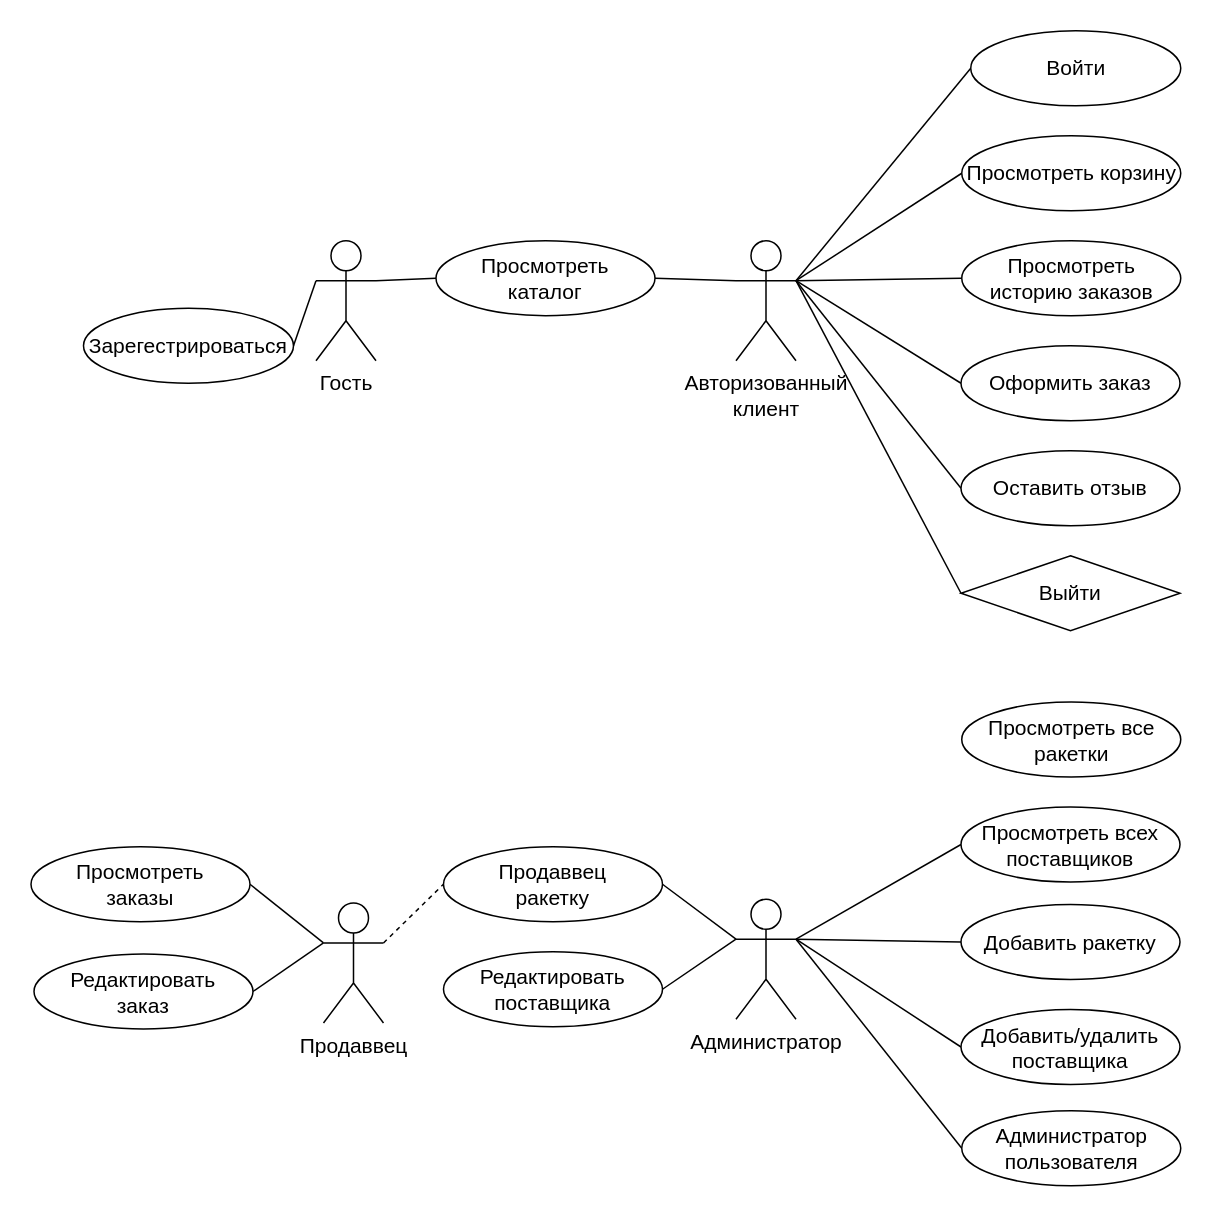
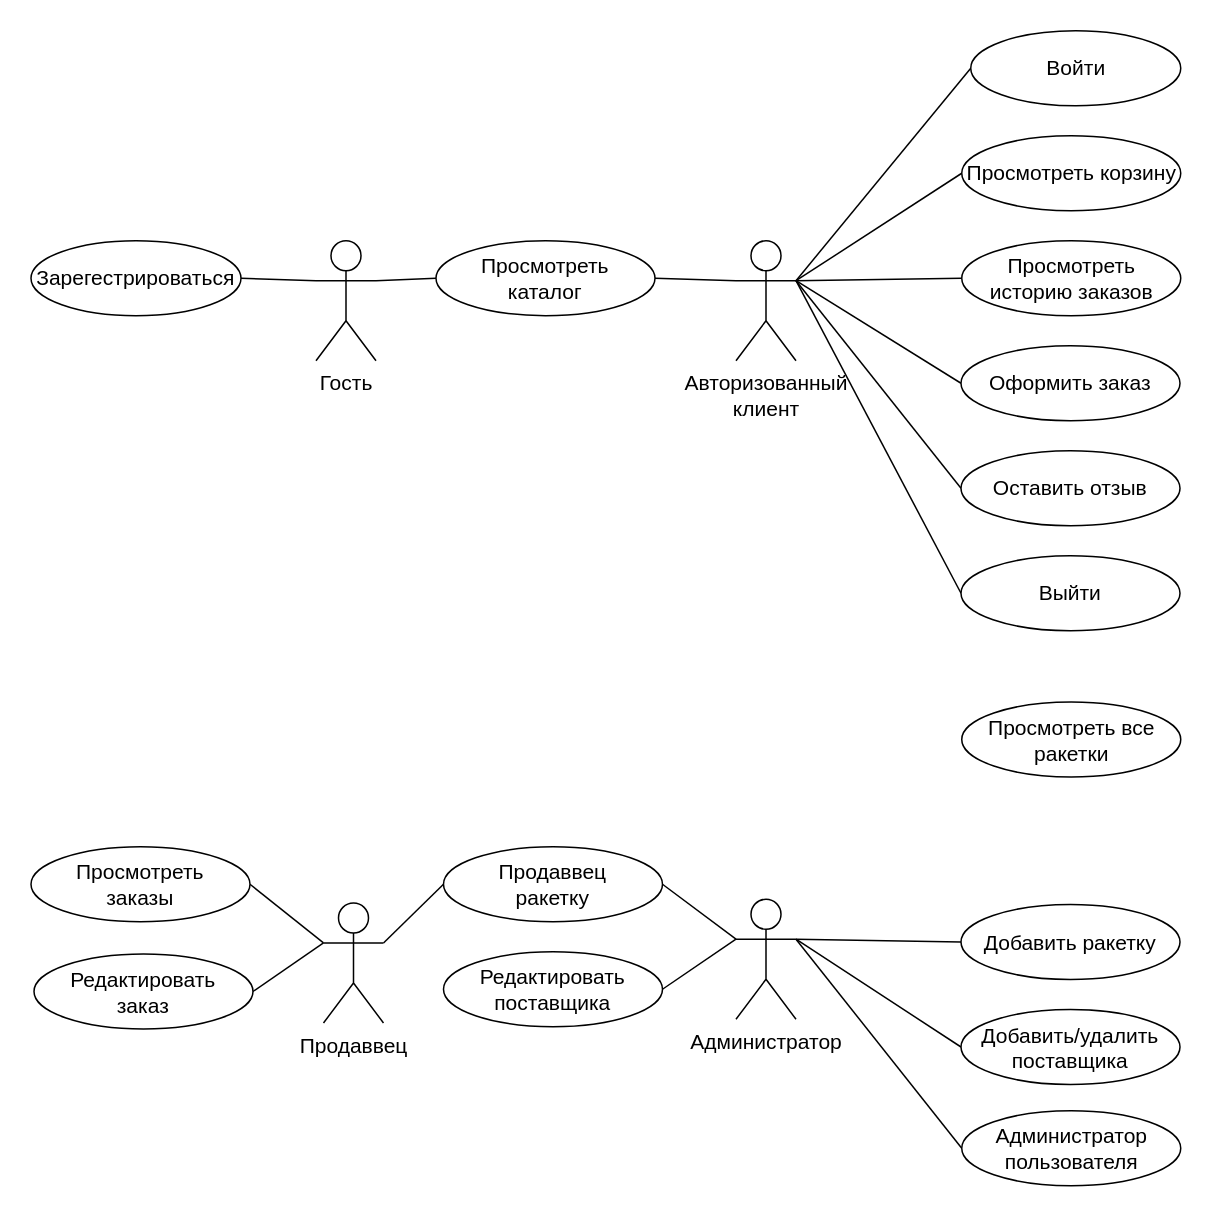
(188, 346) -> (136, 278)
(1070, 593) -> (1070, 593)
(1070, 845) -> none
(879, 891) -> none
(414, 913) -> (414, 913)
